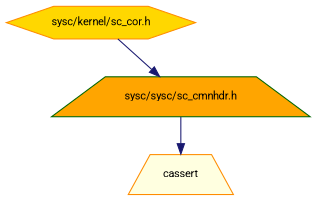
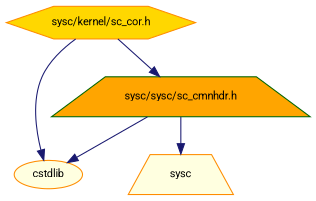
none -> (48, 175)
(181, 175) -> (181, 175)
